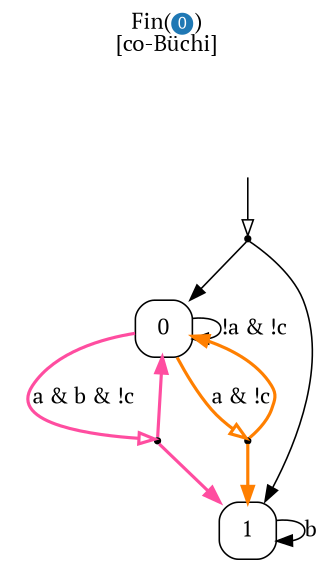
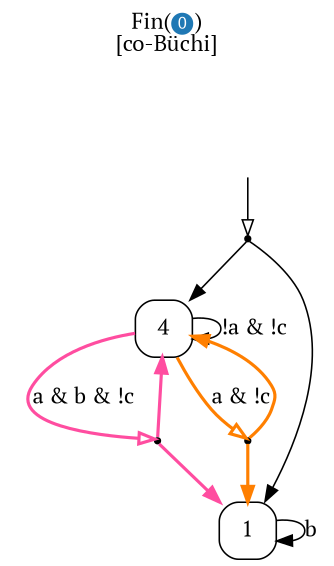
(164, 329) -> (164, 329)
